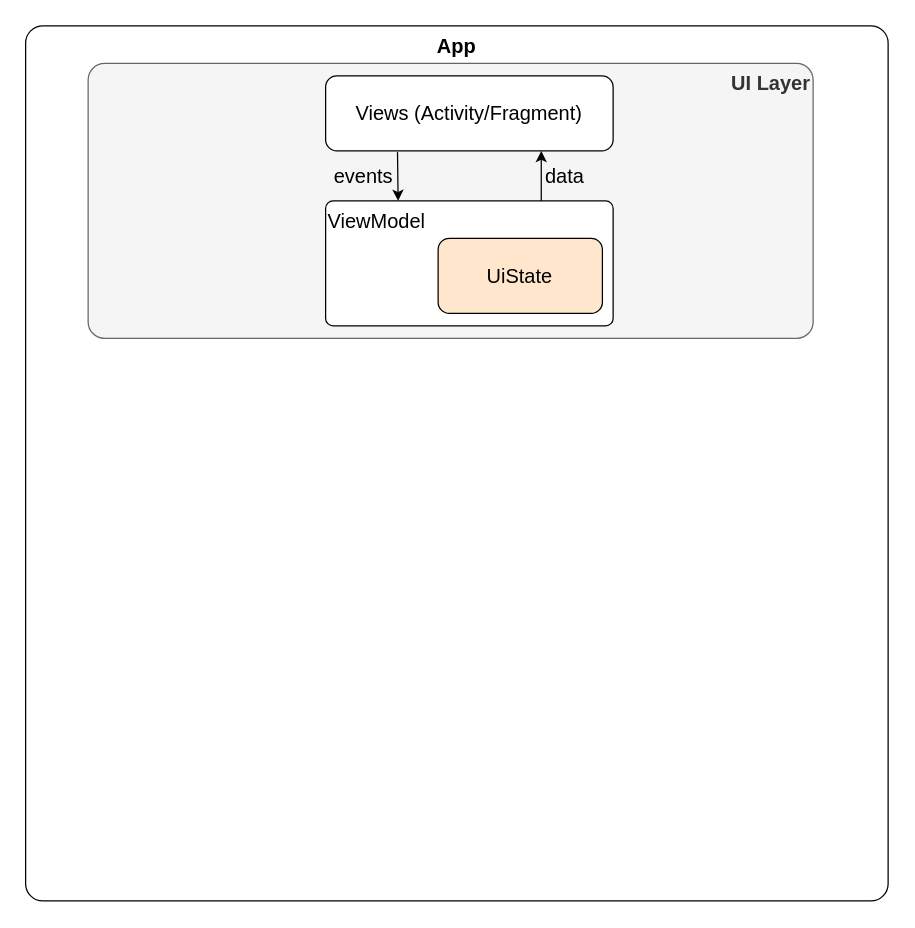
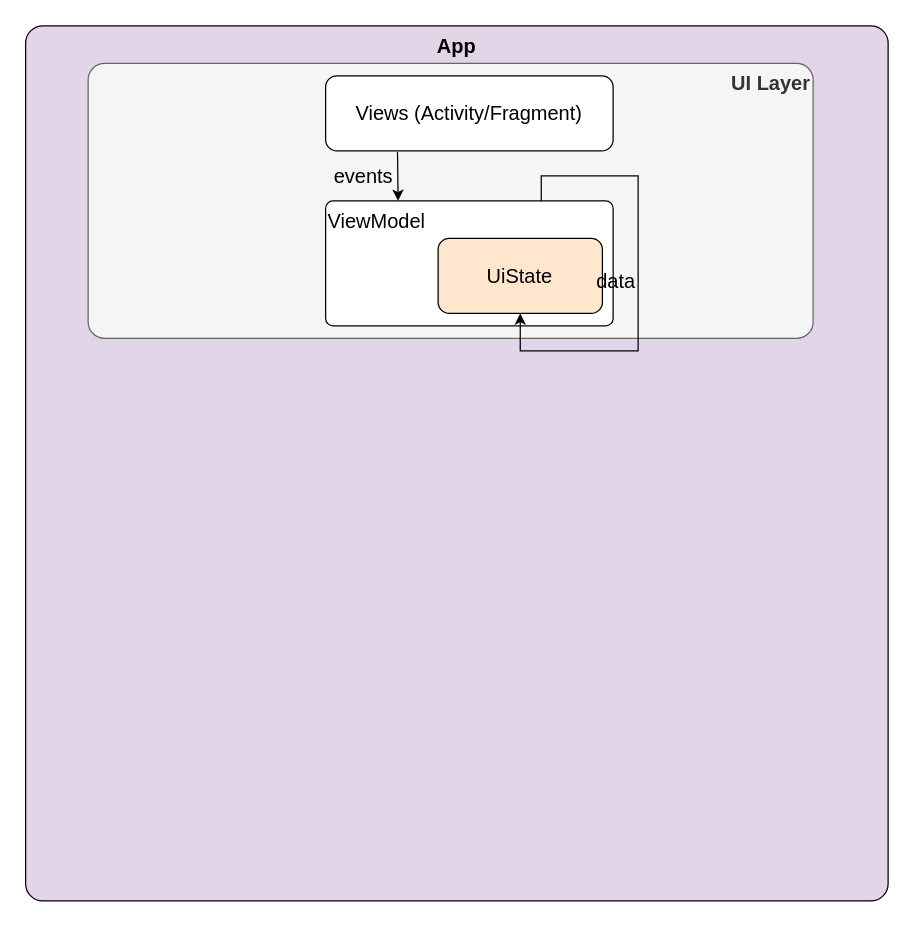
(541, 169) -> (638, 288)
(457, 463) -> (457, 463)
